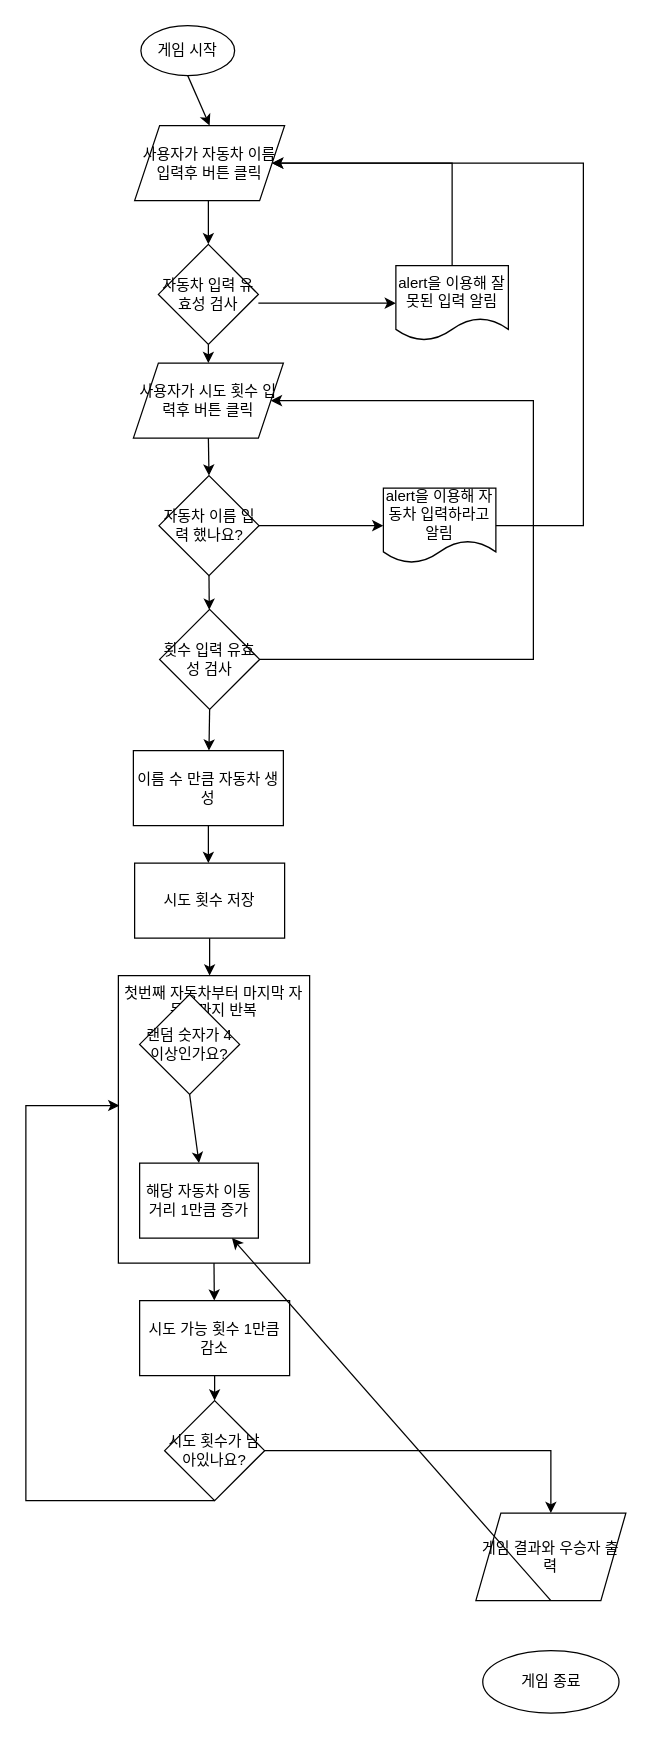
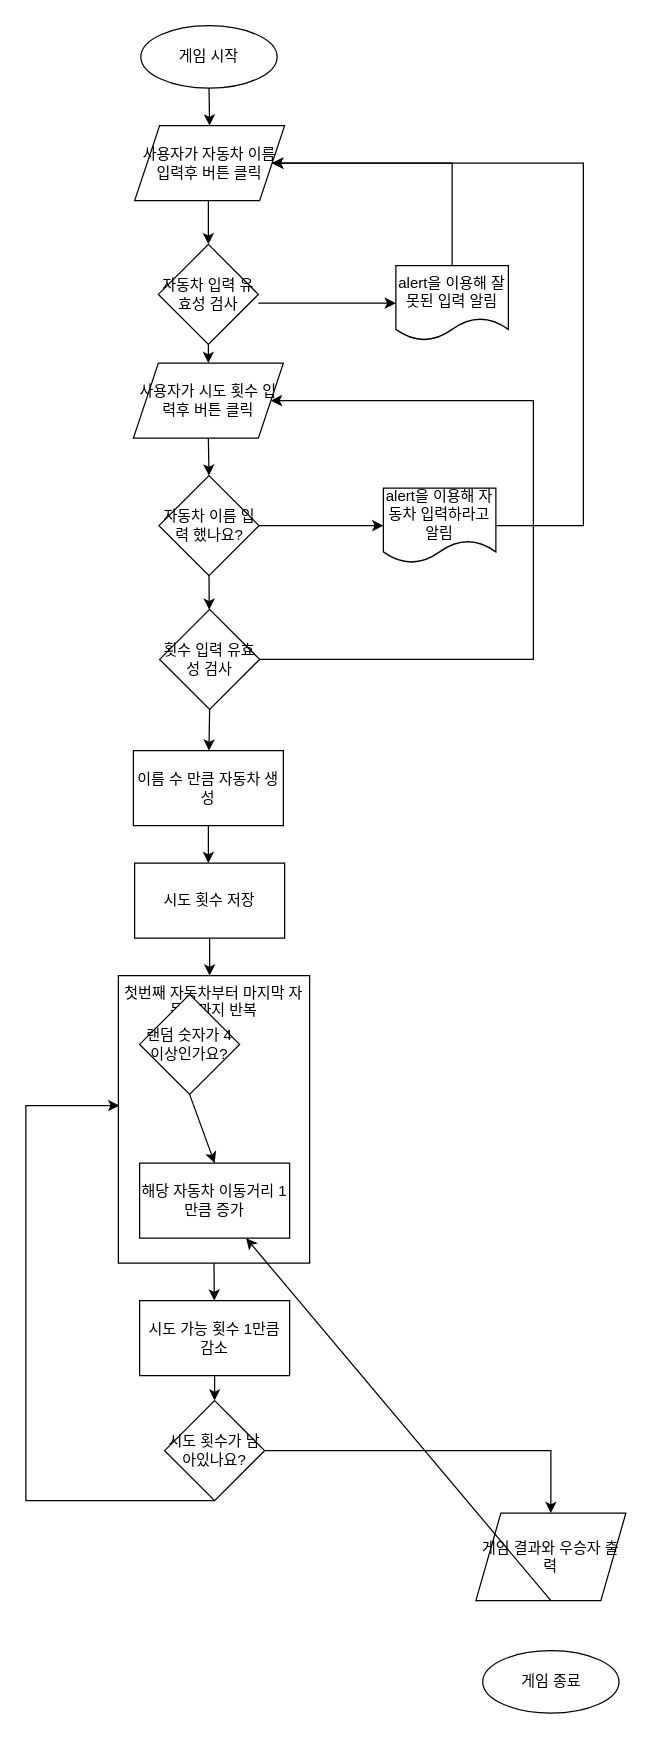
(188, 51) -> (209, 57)
(199, 1201) -> (214, 1201)
